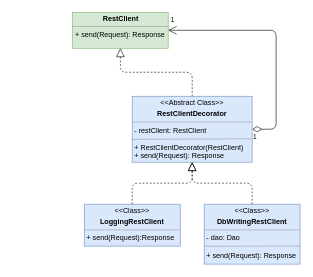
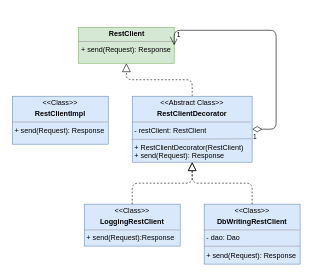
(120, 30) -> (126, 45)
none -> (60, 120)
